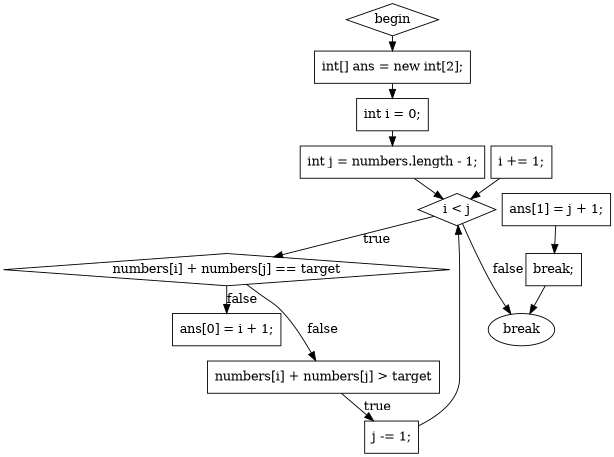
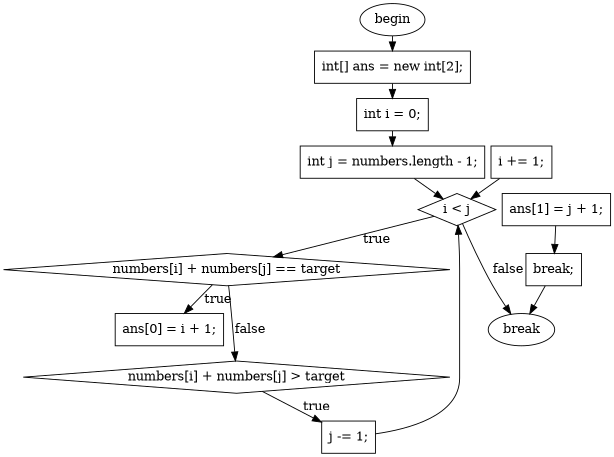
(392, 20) -> (392, 20)
(242, 300) -> (218, 300)
(323, 377) -> (237, 377)
